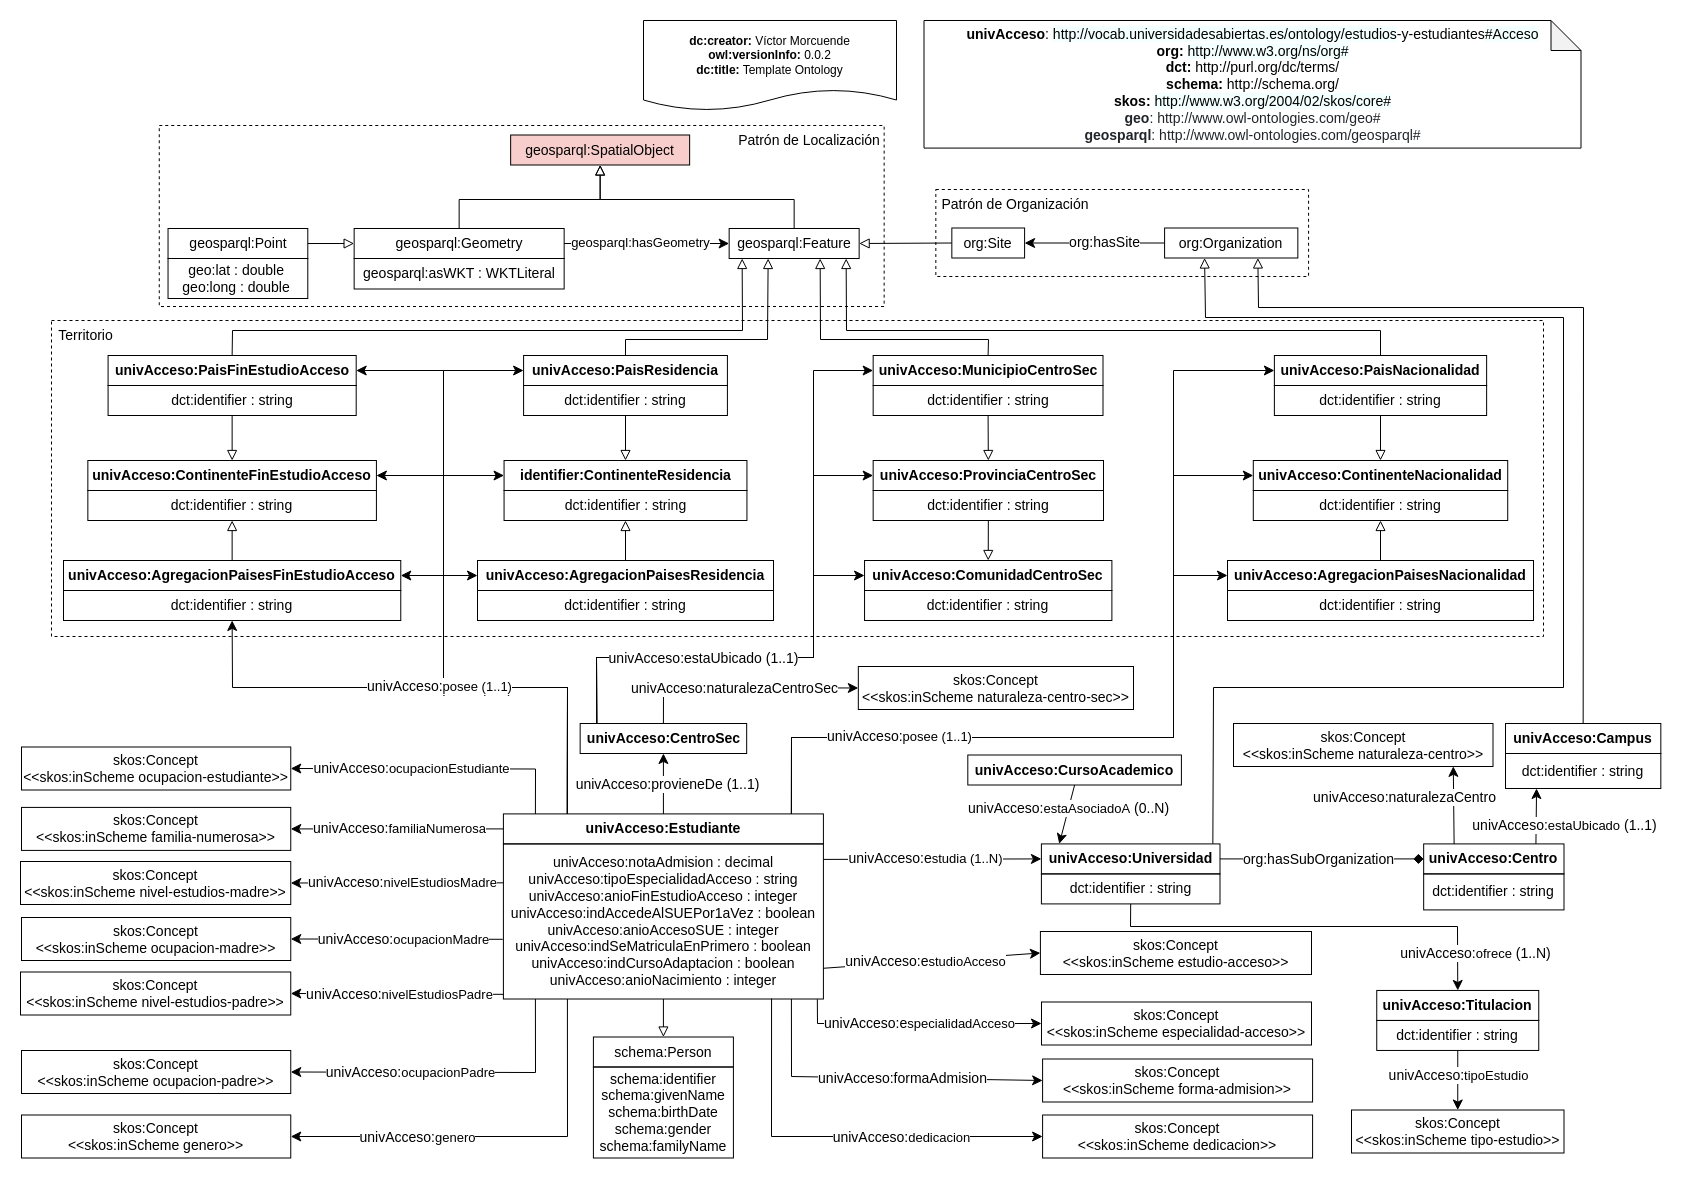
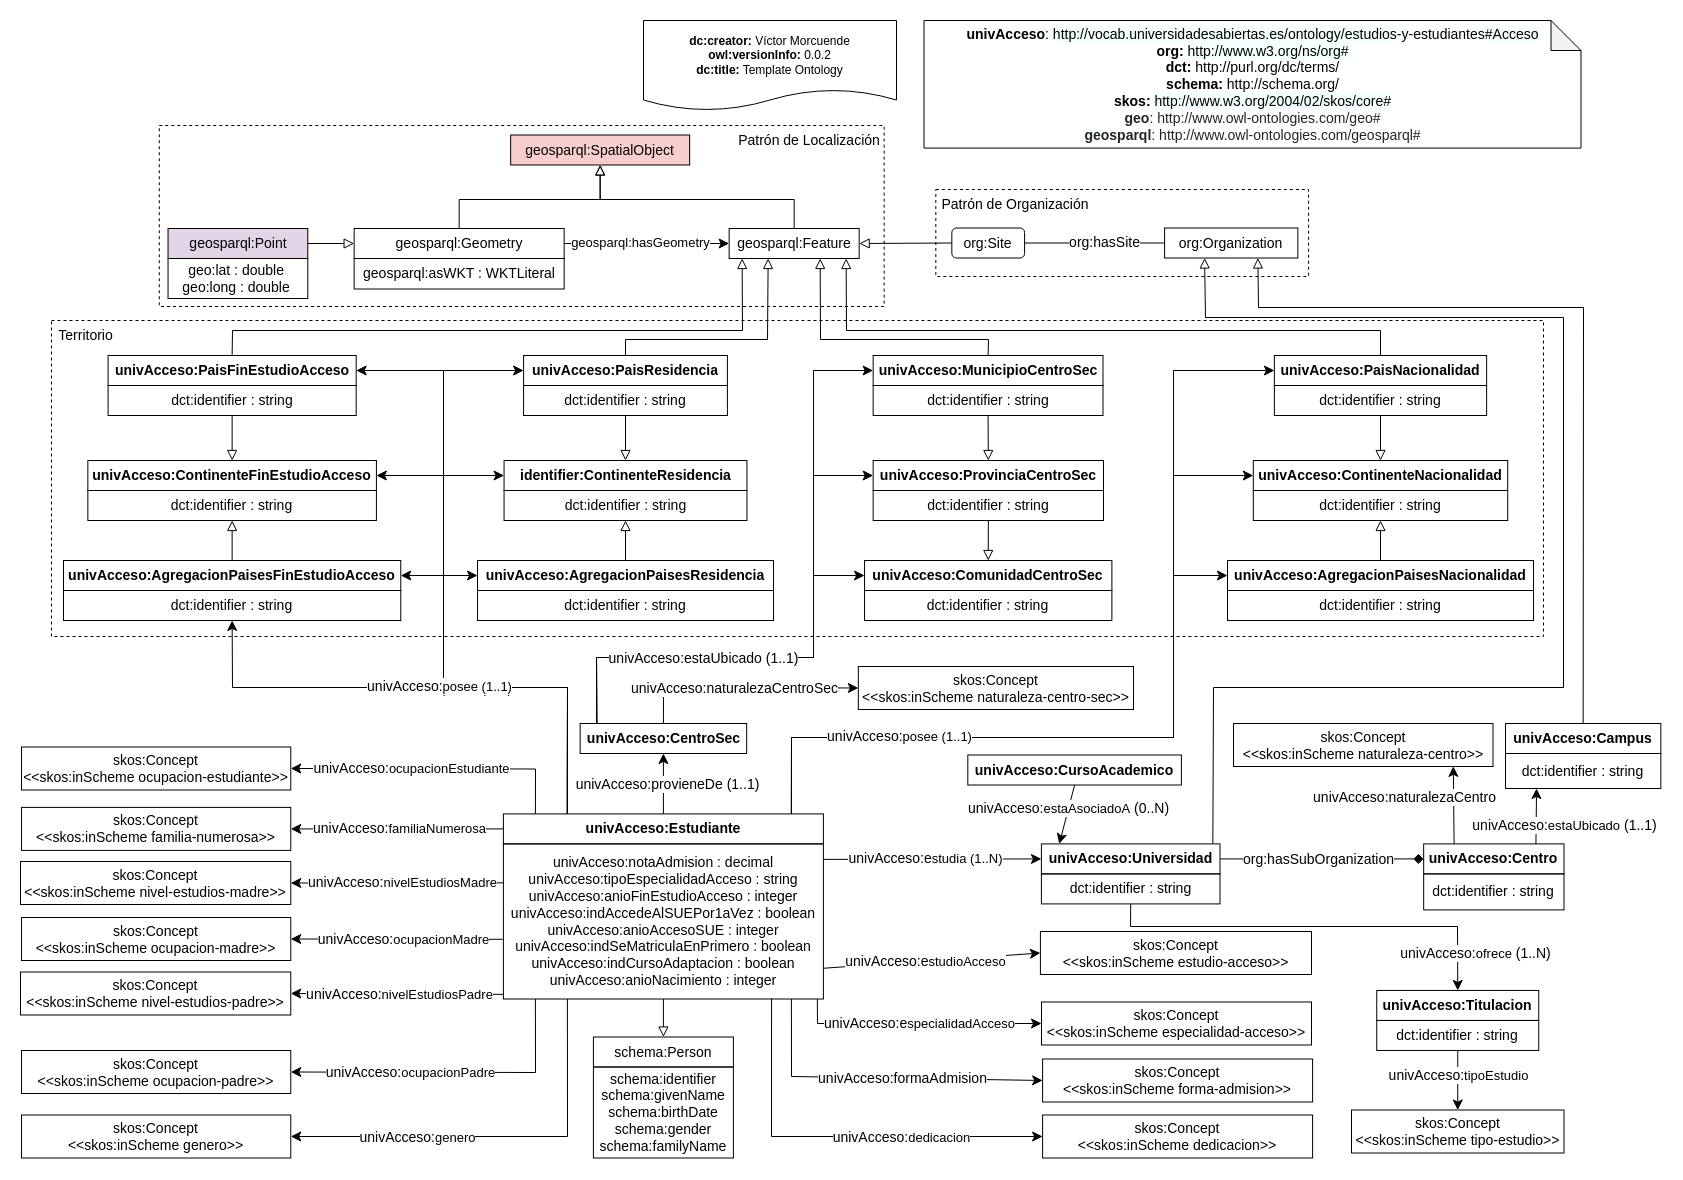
(988, 243) -> (988, 243)
(1034, 243) -> (1031, 243)
(238, 244) -> (238, 244)
